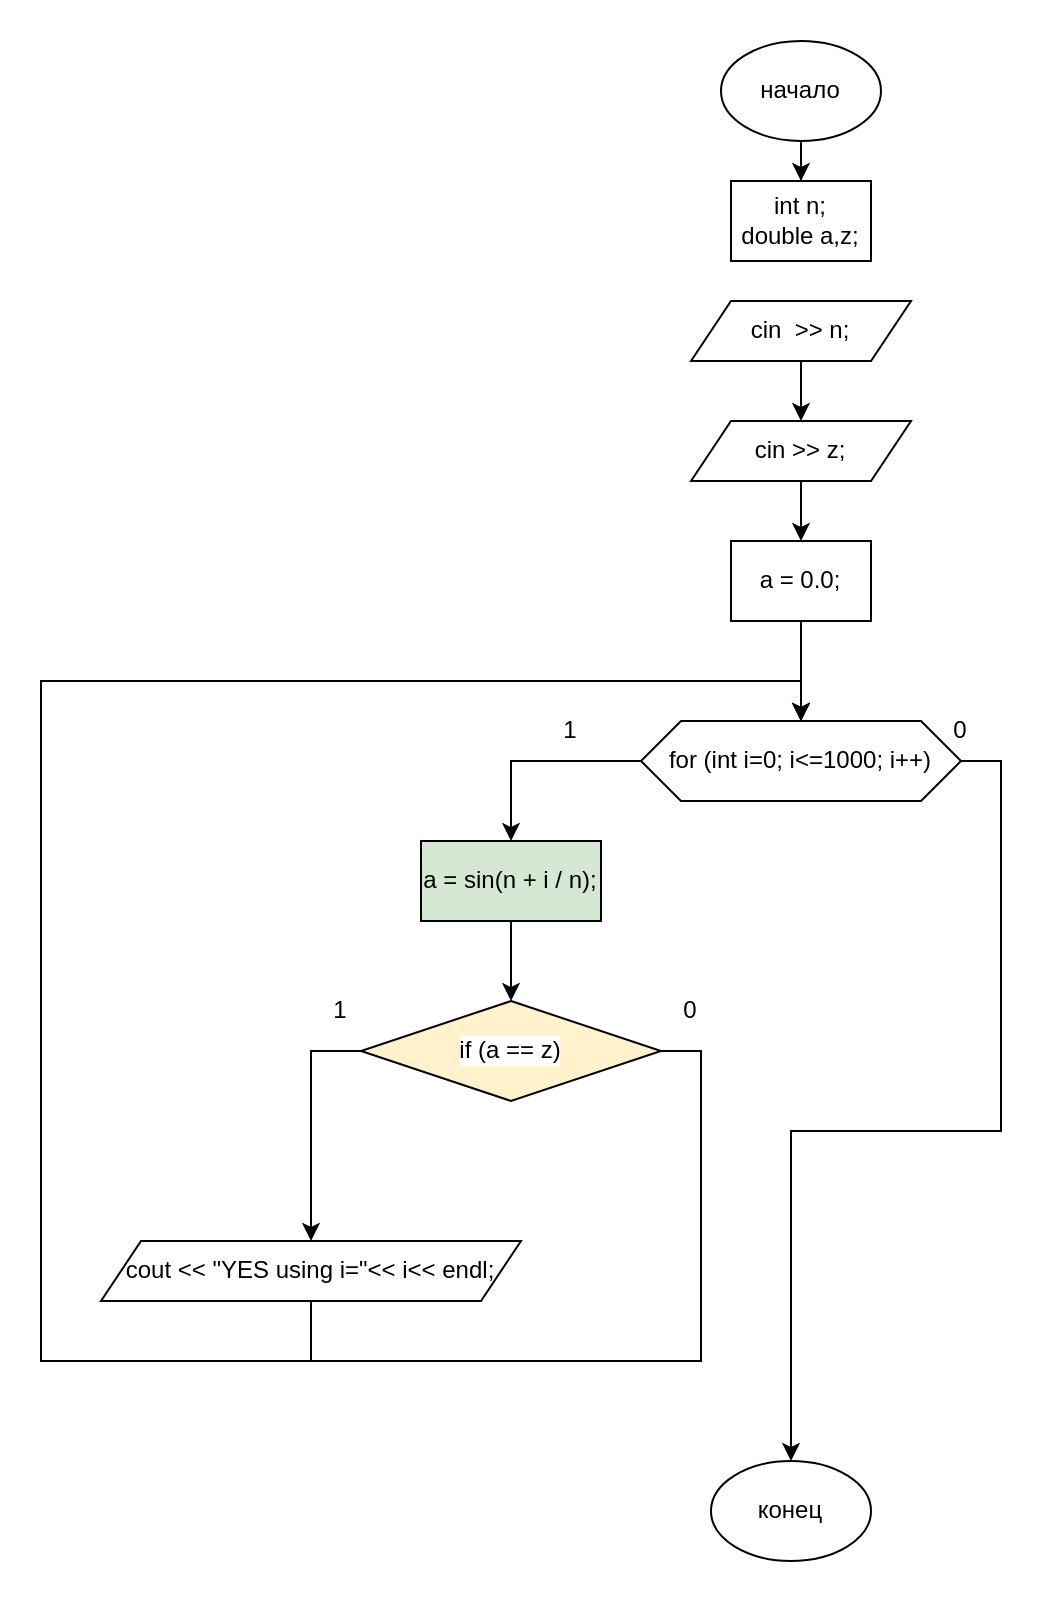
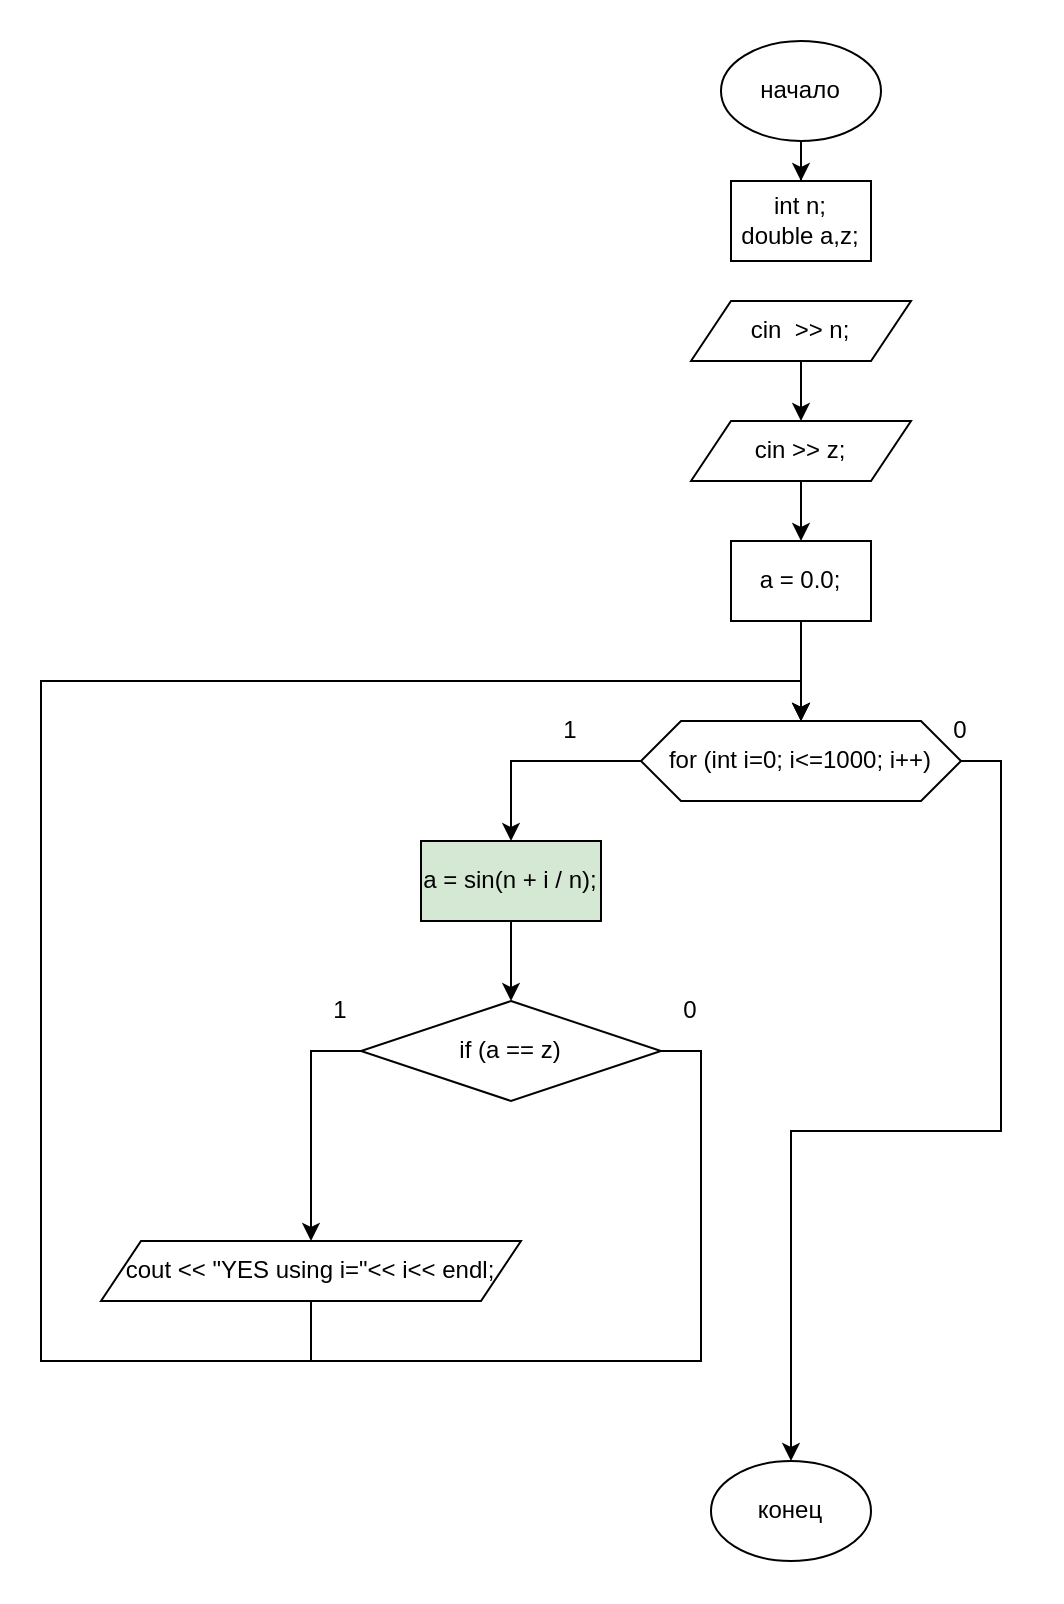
(511, 1051) -> (511, 1051)
